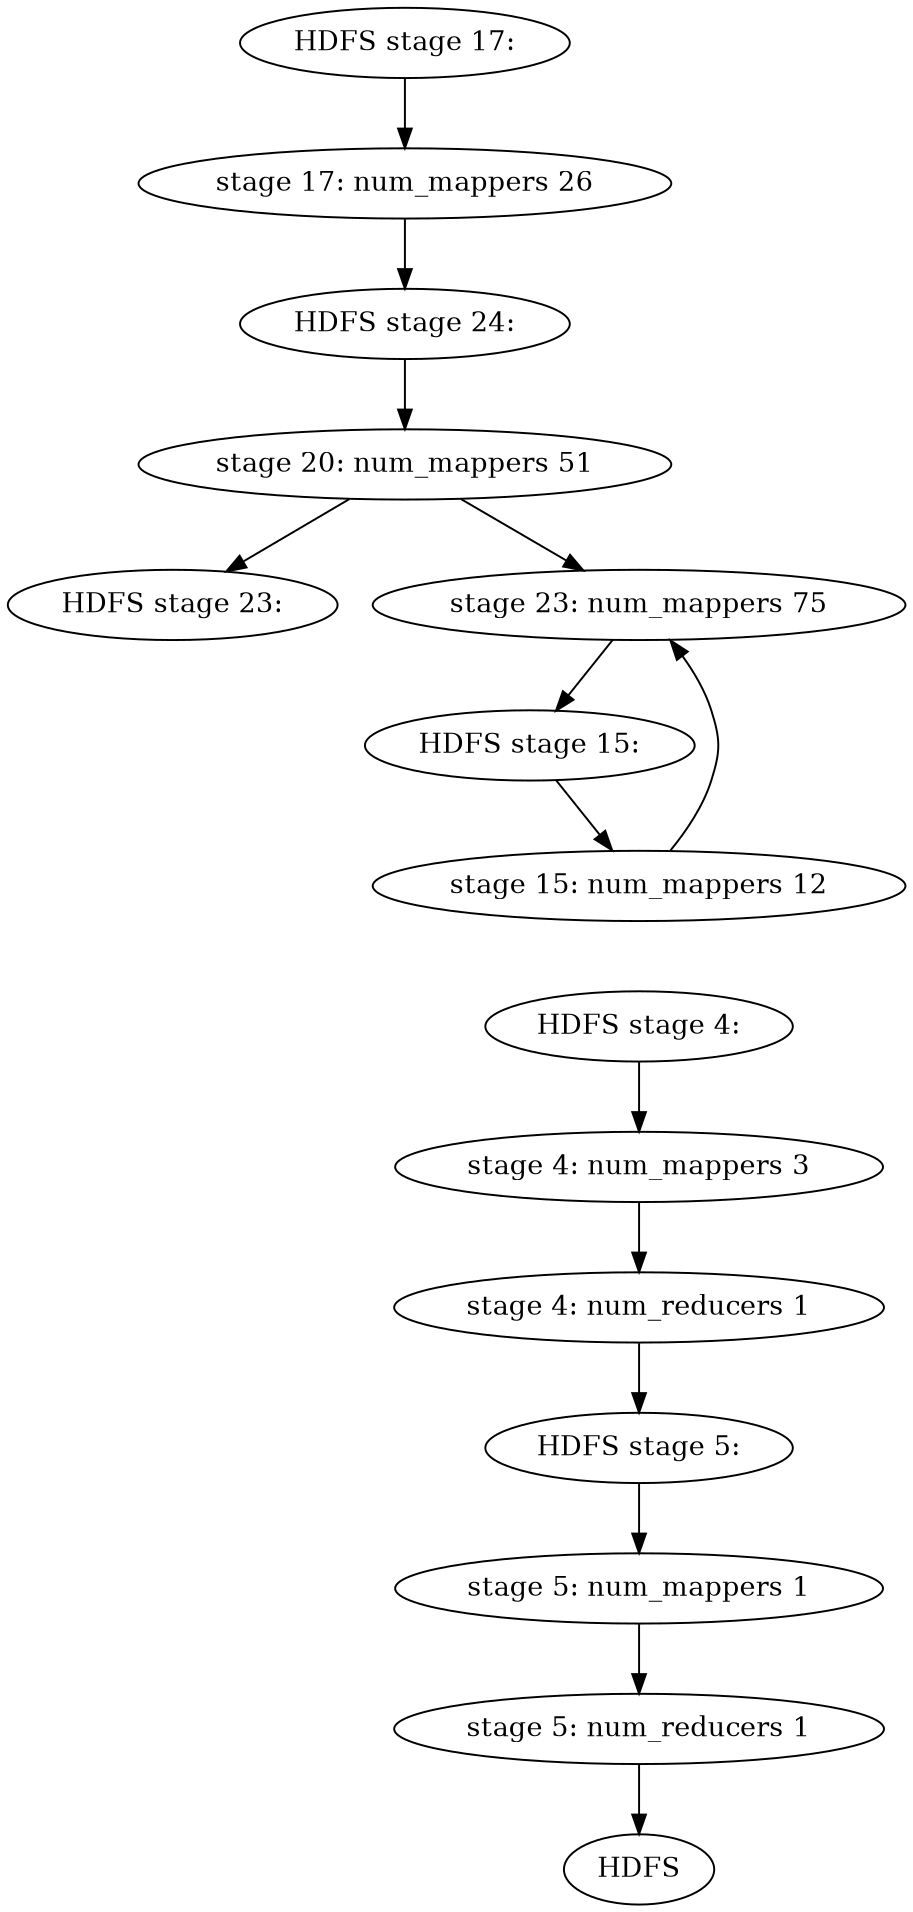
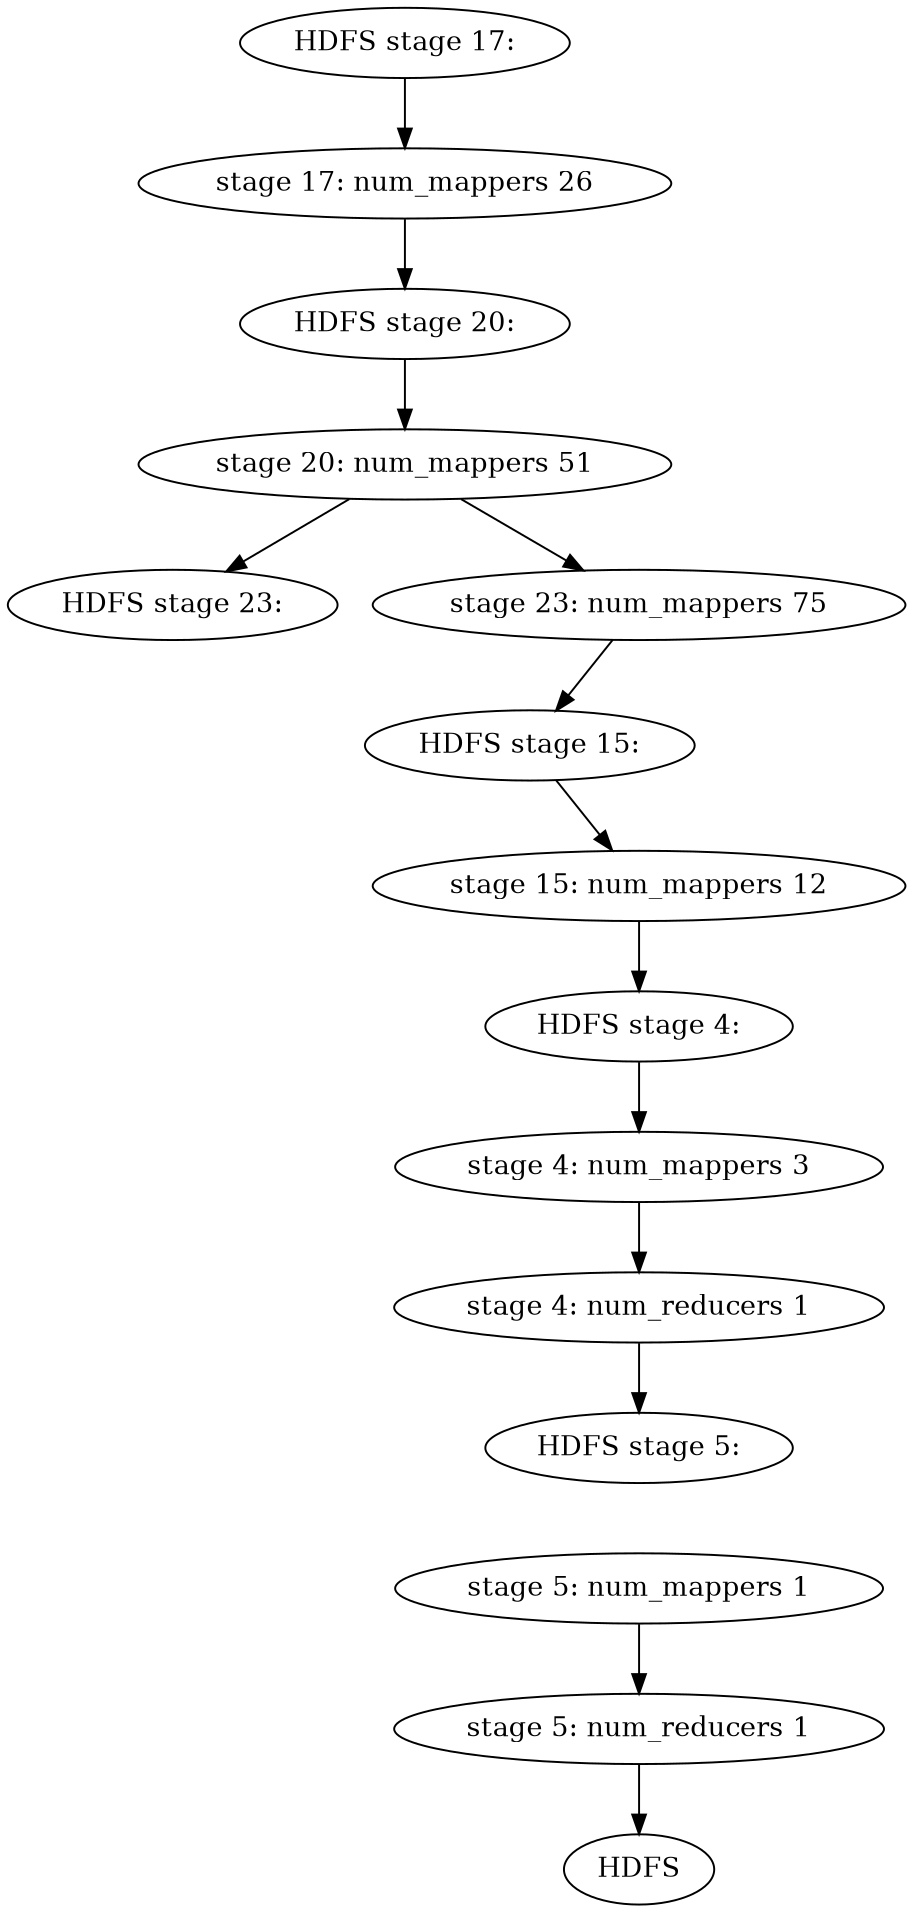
(405, 324) -> (405, 324)
(717, 755) -> (639, 947)
(639, 1509) -> none
